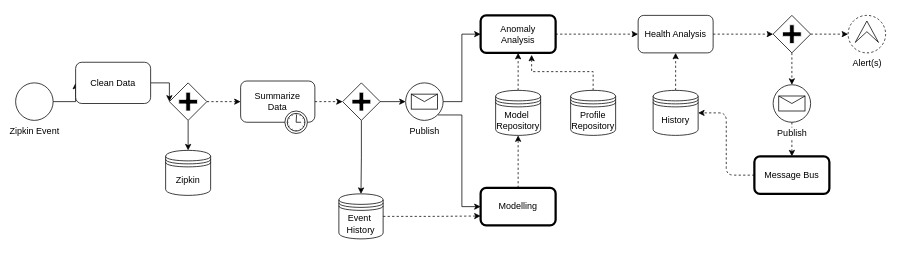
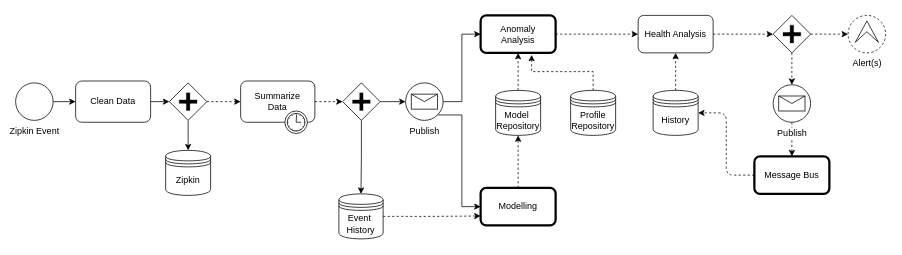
(113, 83) -> (113, 102)
